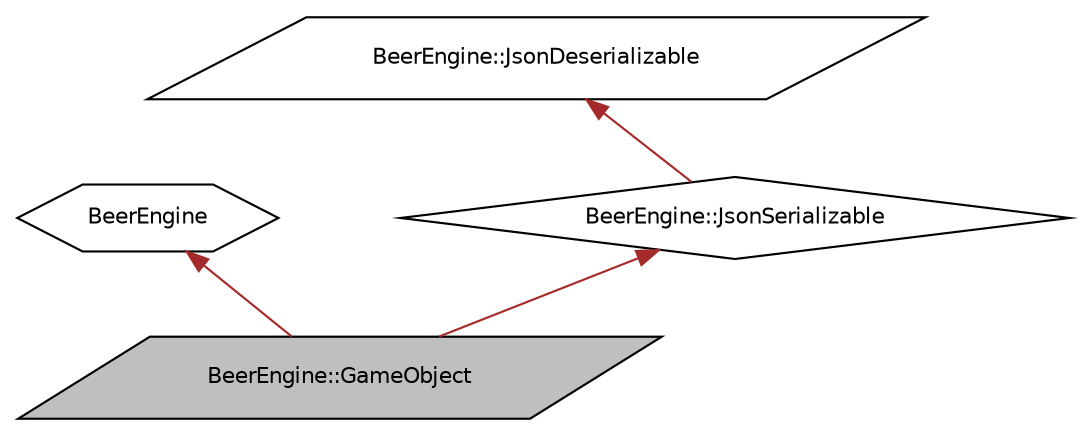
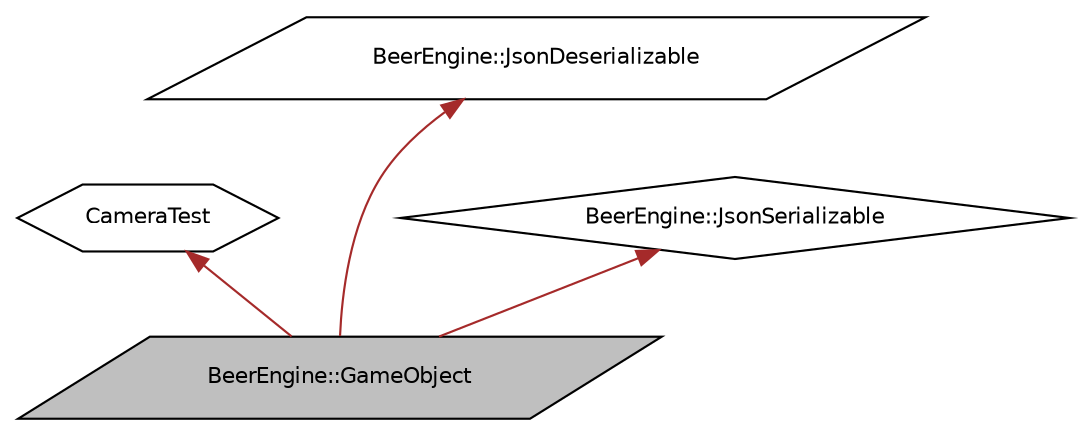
(648, 148) -> (364, 210)
(148, 218) -> (148, 218)
